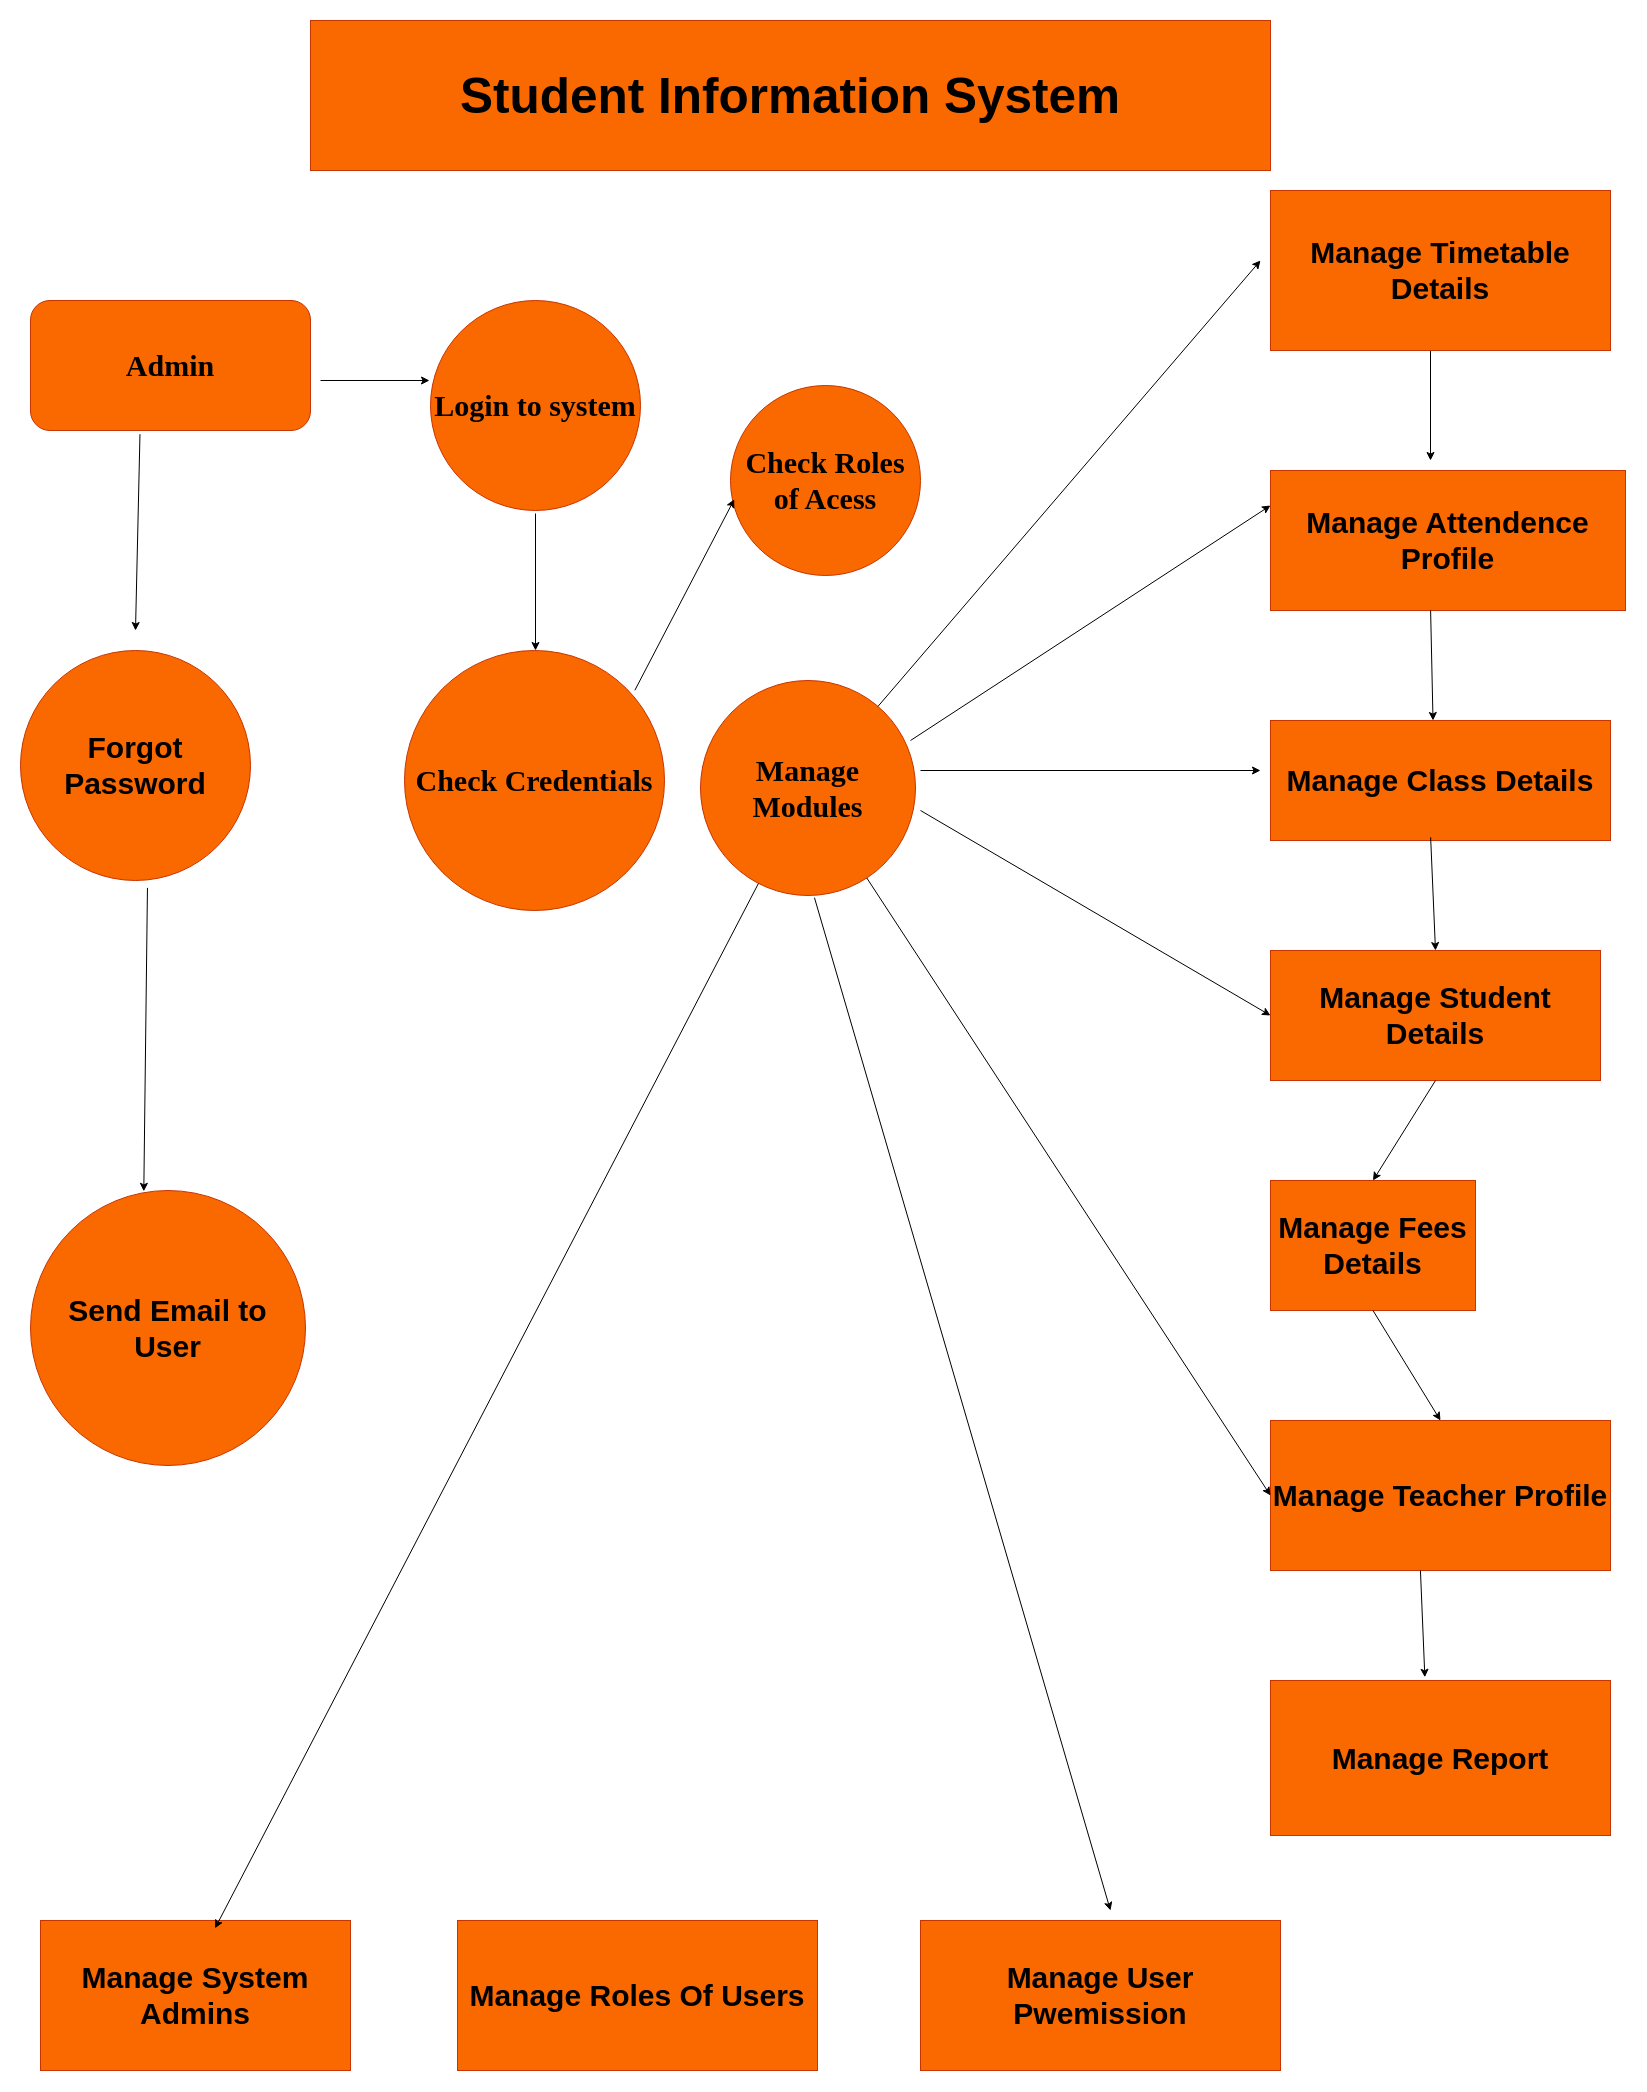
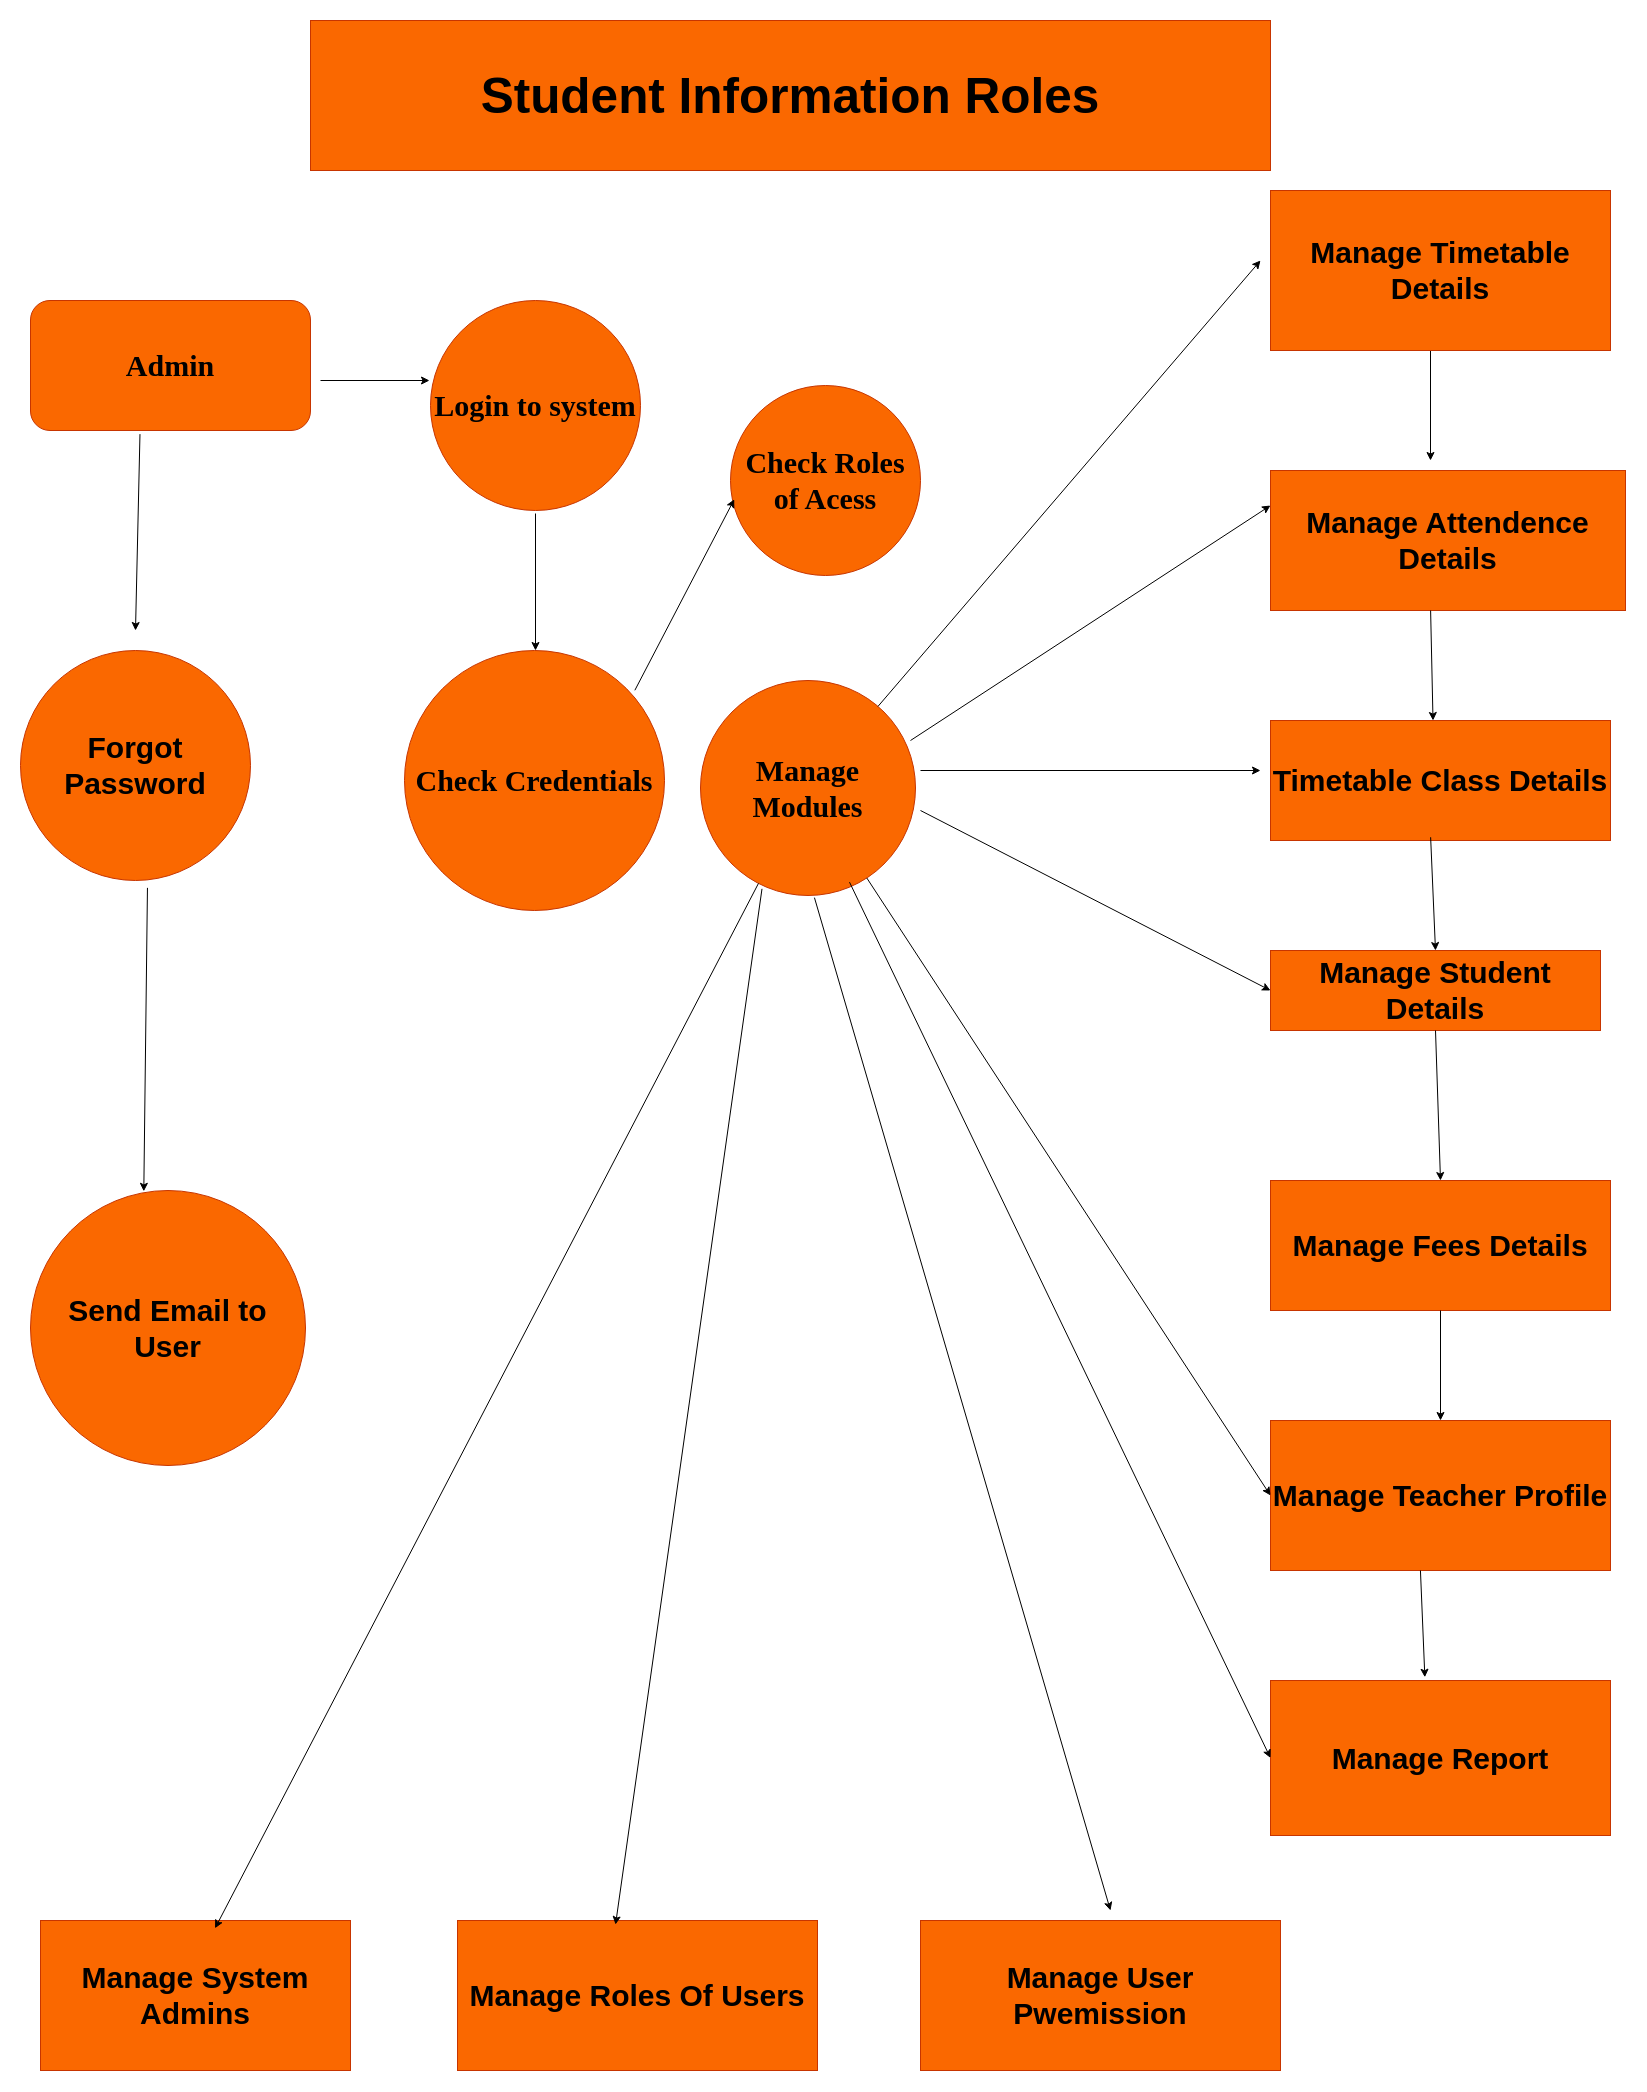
(791, 96) -> (791, 96)
(1448, 541) -> (1448, 541)
(1441, 781) -> (1441, 781)
(1436, 1016) -> (1436, 991)
(1373, 1246) -> (1441, 1246)
none -> (1058, 1317)
none -> (689, 1403)
